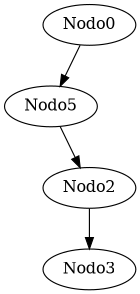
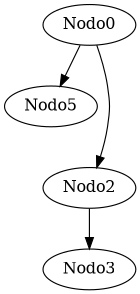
(68, 142) -> (109, 101)
